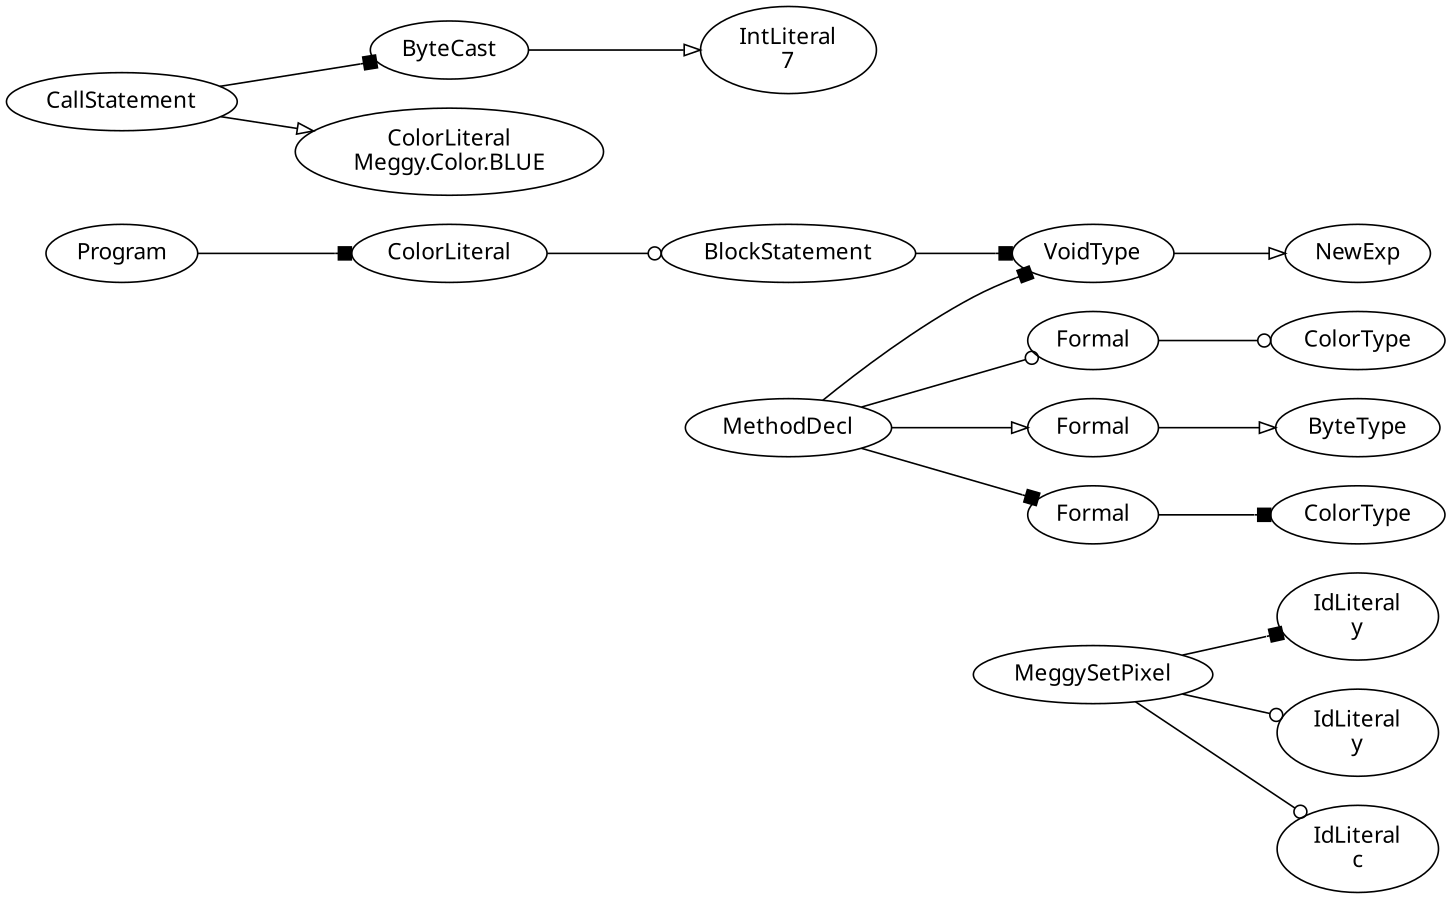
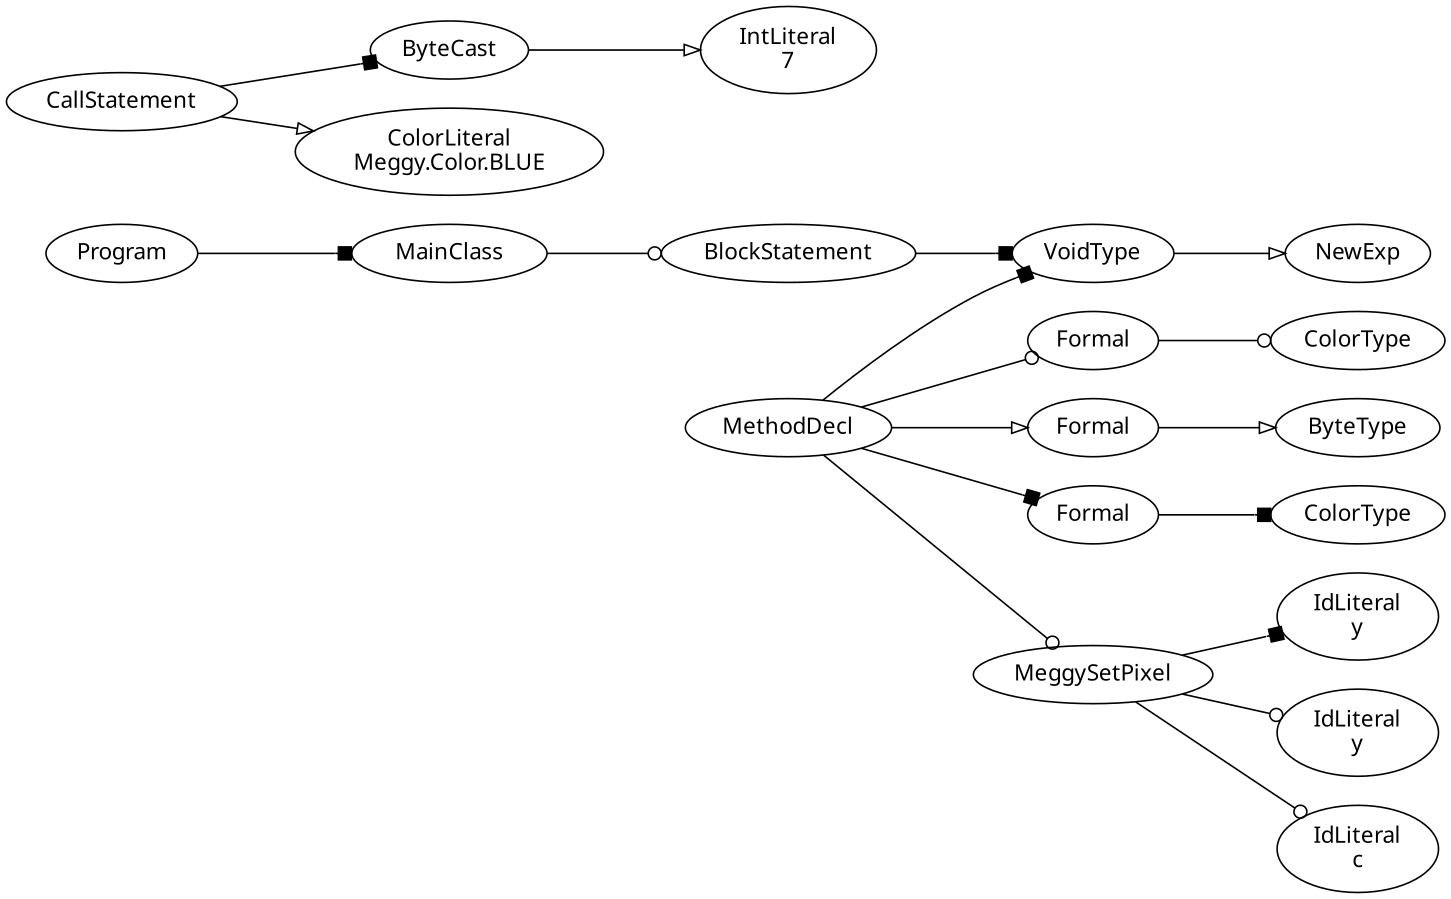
(449, 253) -> (449, 253)
none -> (935, 547)
